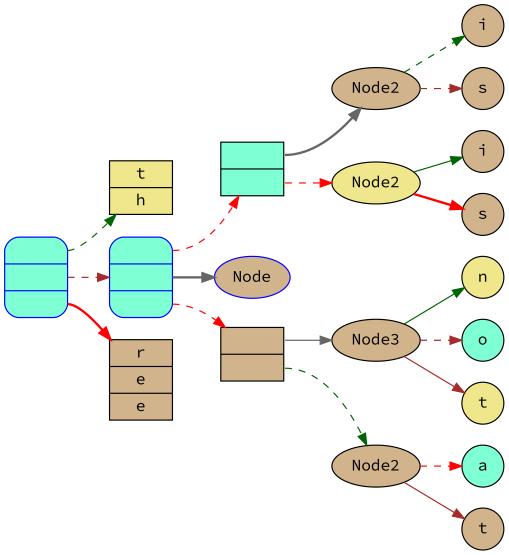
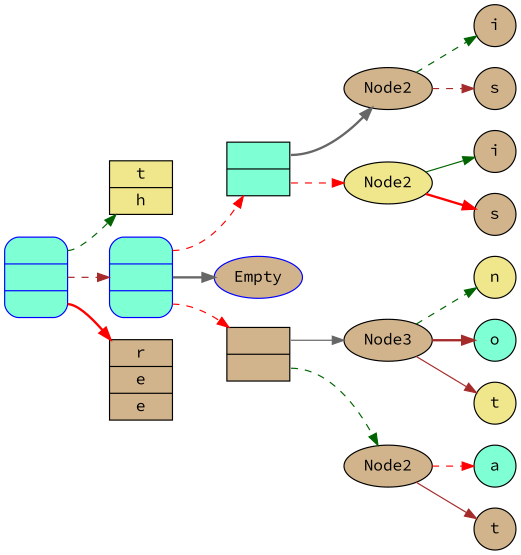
(252, 277) -> (258, 277)
(429, 309) -> (441, 309)
(435, 340) -> (447, 340)
